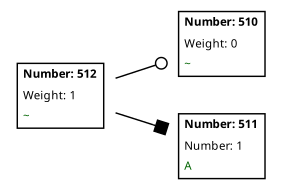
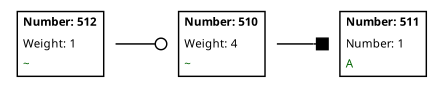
(211, 44) -> (211, 44)
(134, 119) -> (295, 44)
